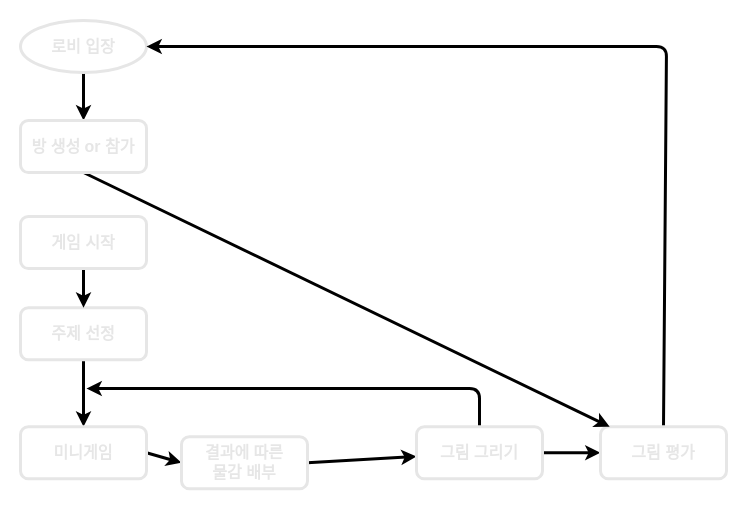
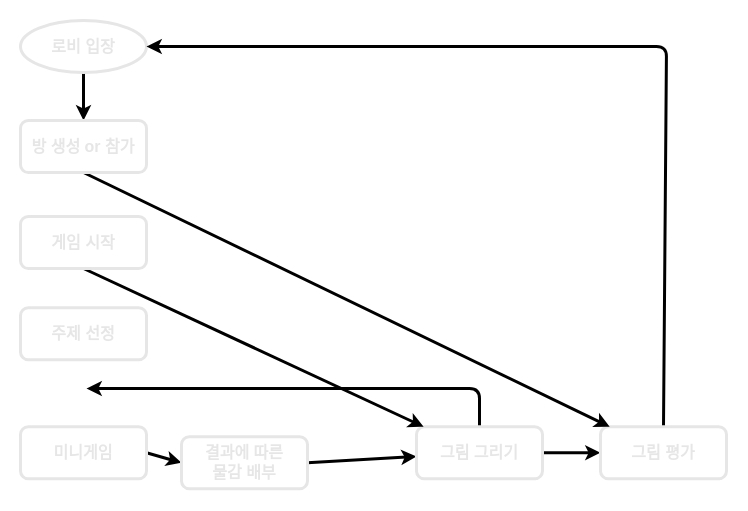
(84, 283) -> (210, 327)
(84, 388) -> none
